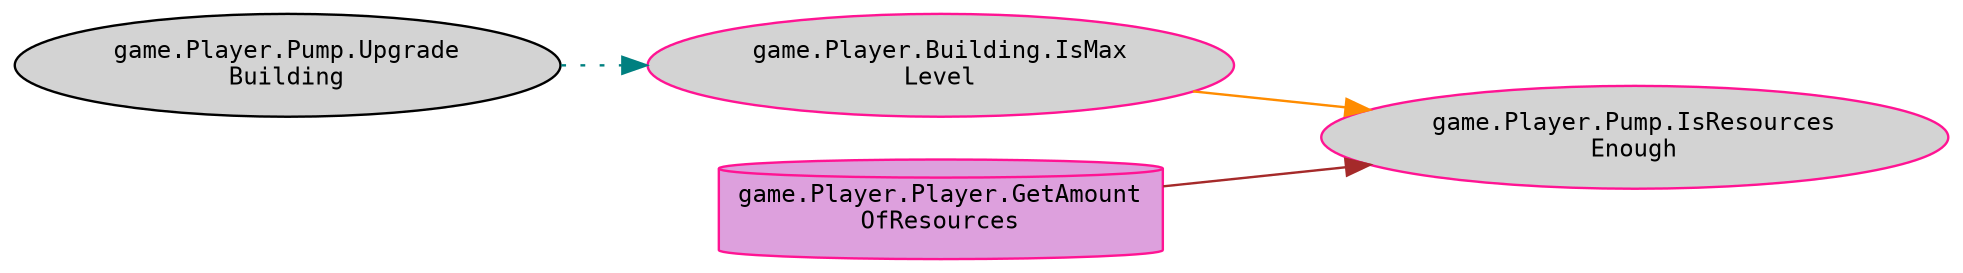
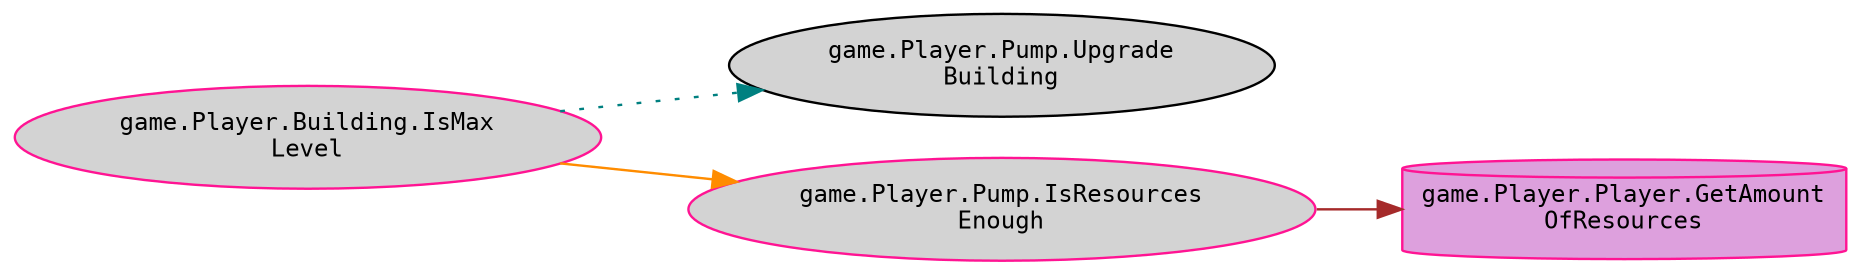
(591, 65) -> (649, 102)
(1255, 177) -> (1347, 209)
